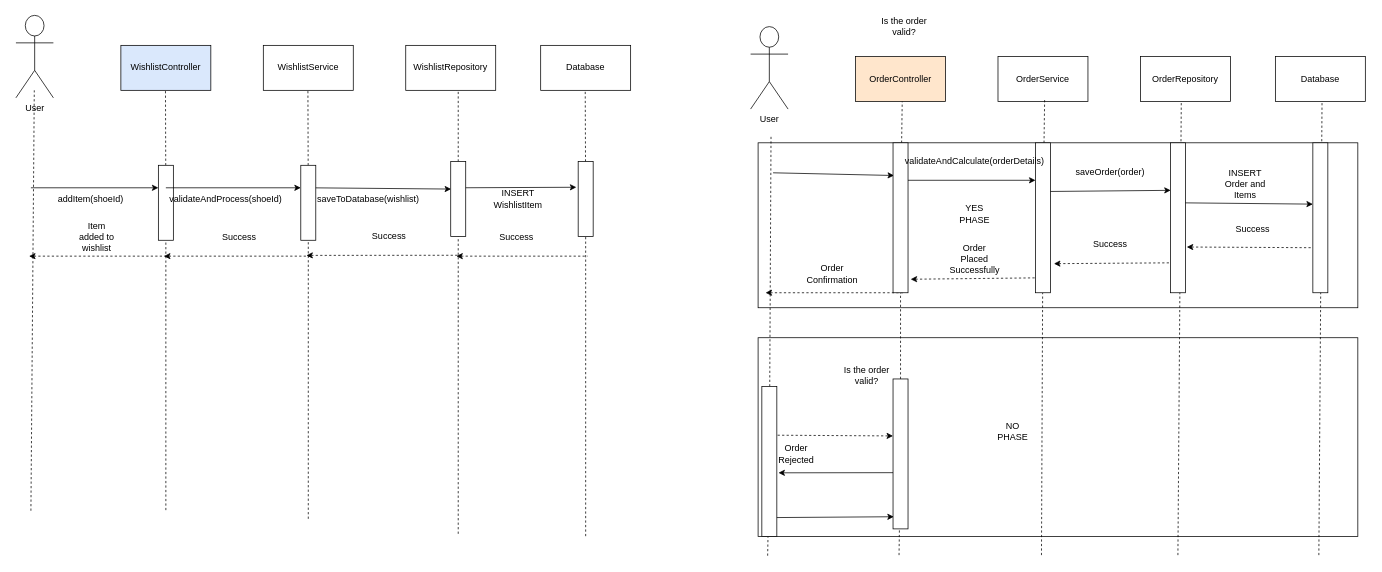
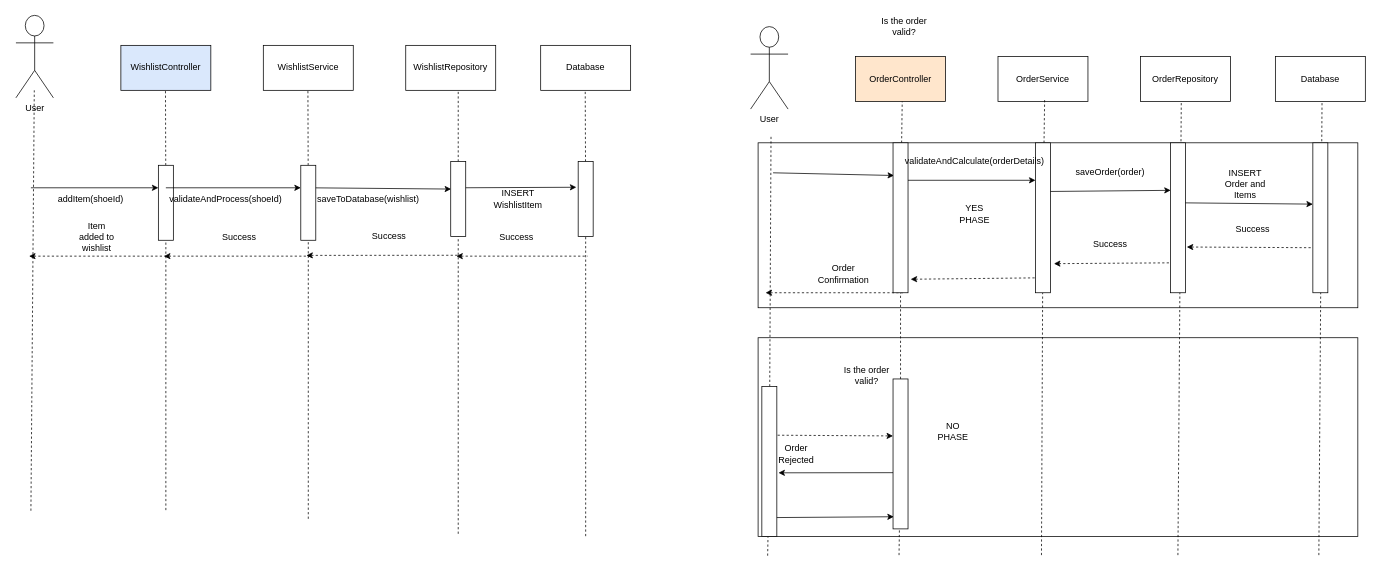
(974, 259) -> none
(832, 274) -> (843, 274)
(1013, 432) -> (953, 432)
